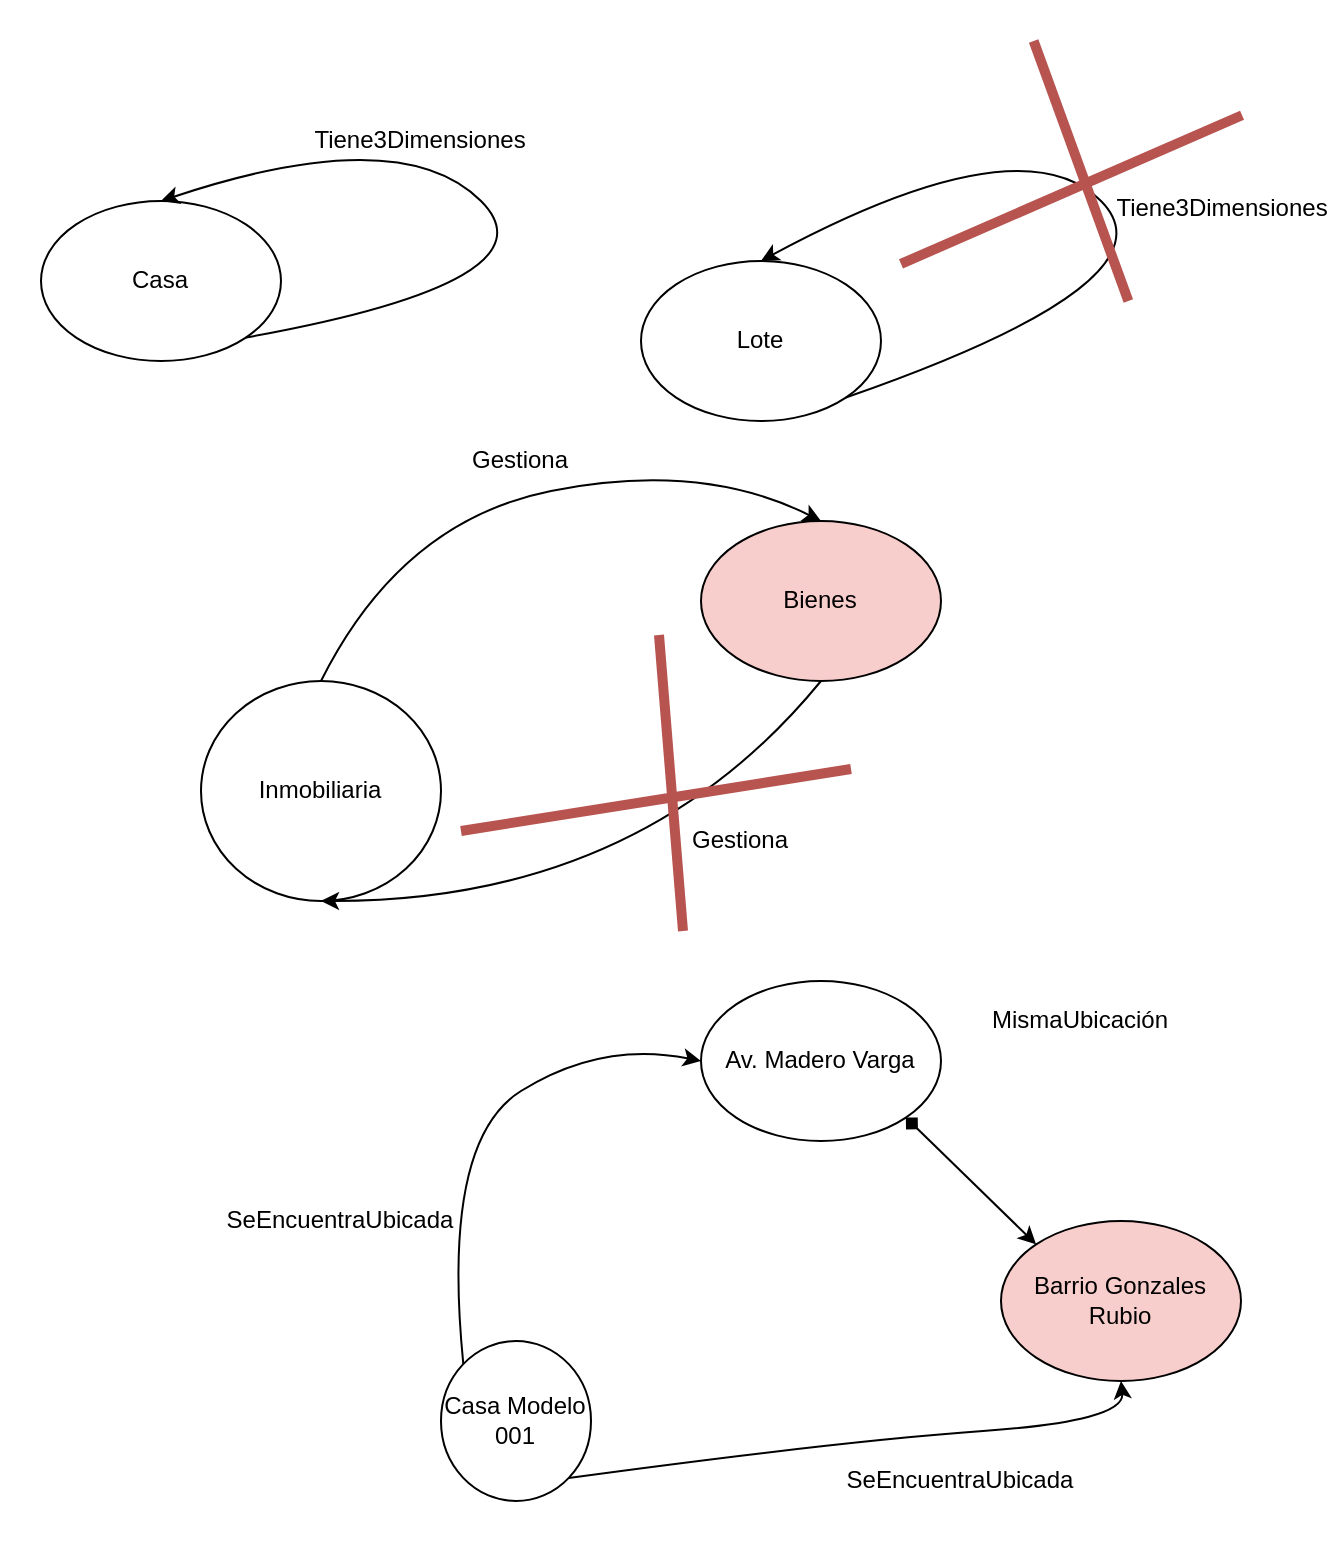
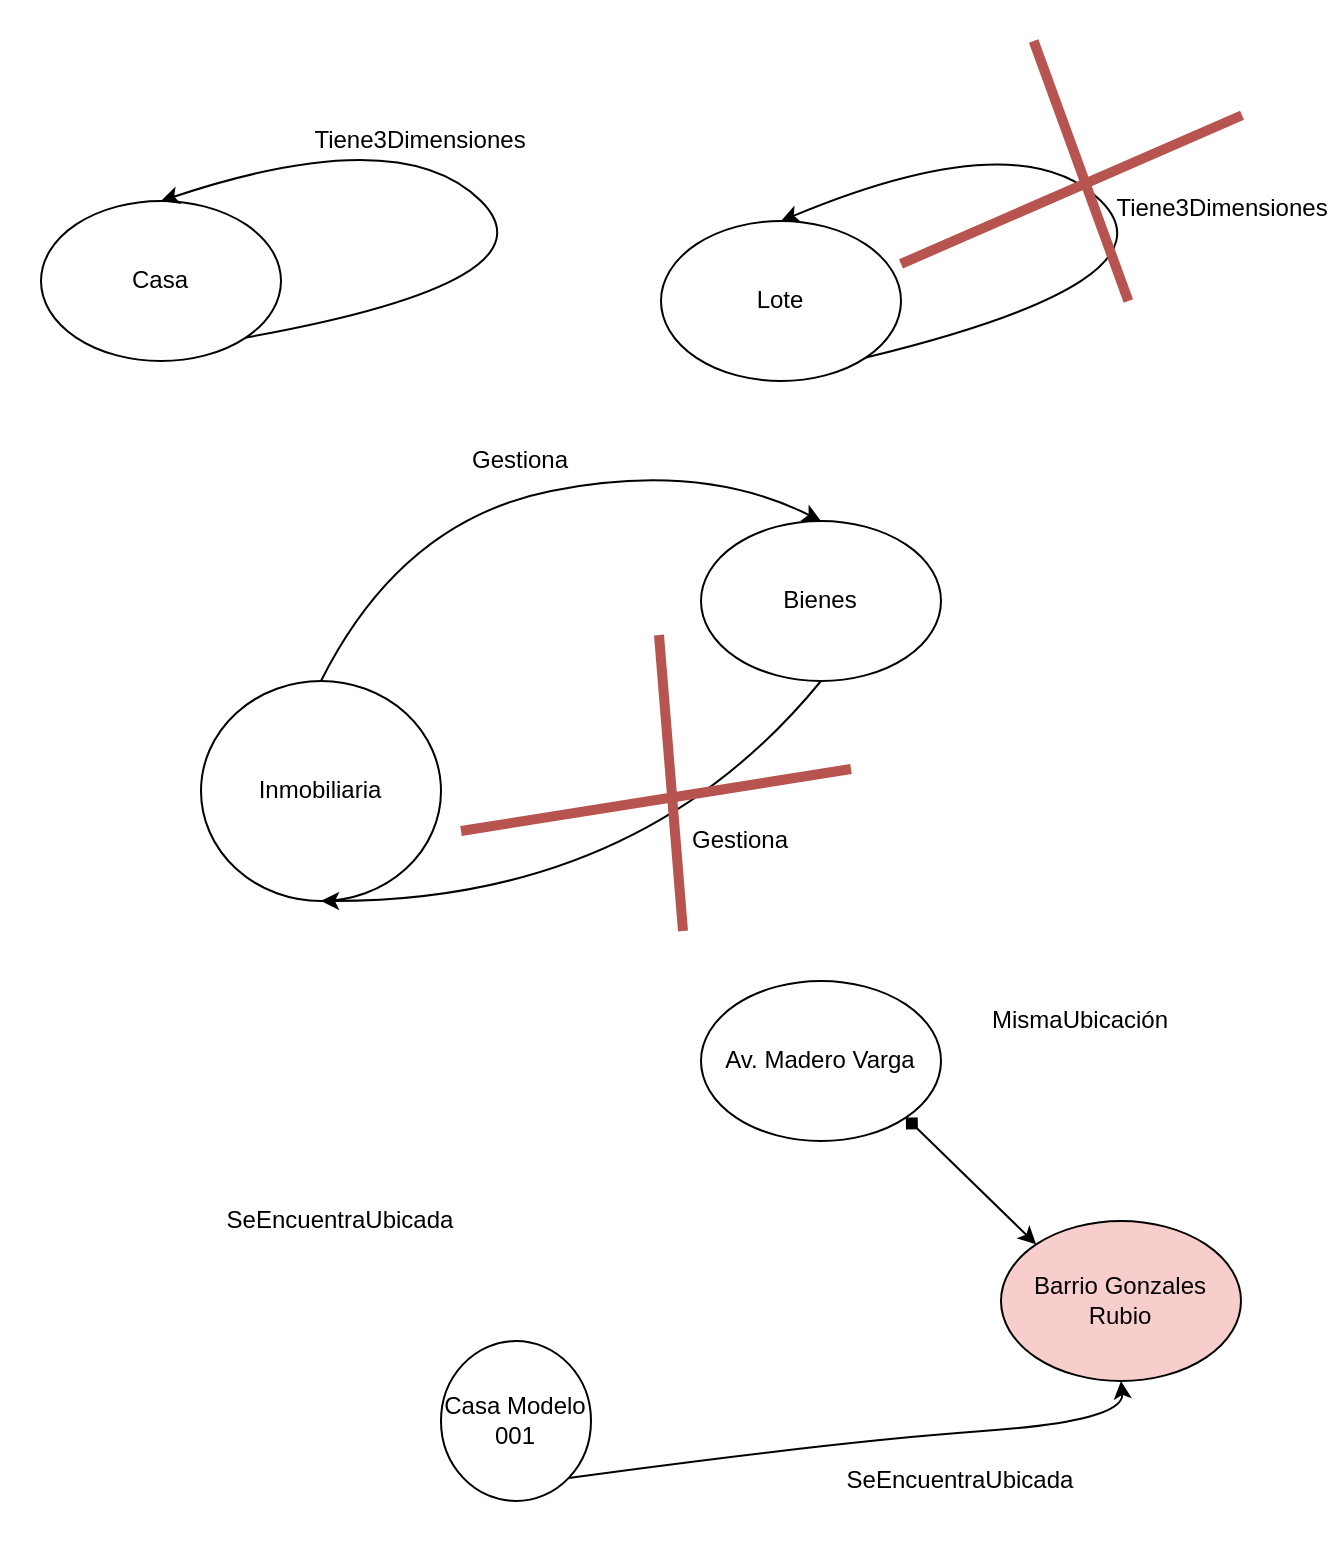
(761, 341) -> (781, 301)
(821, 601) -> (821, 601)
(483, 1135) -> none
